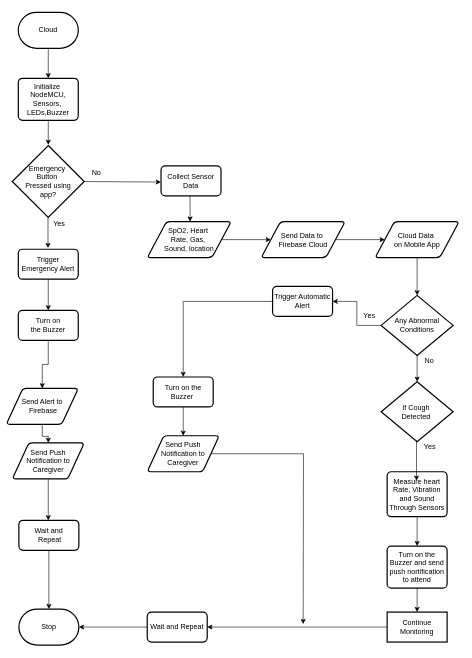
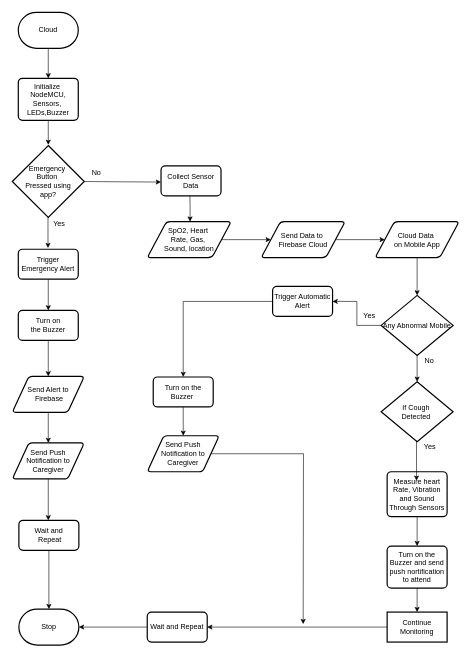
(417, 326) -> (417, 326)
(42, 407) -> (48, 395)
